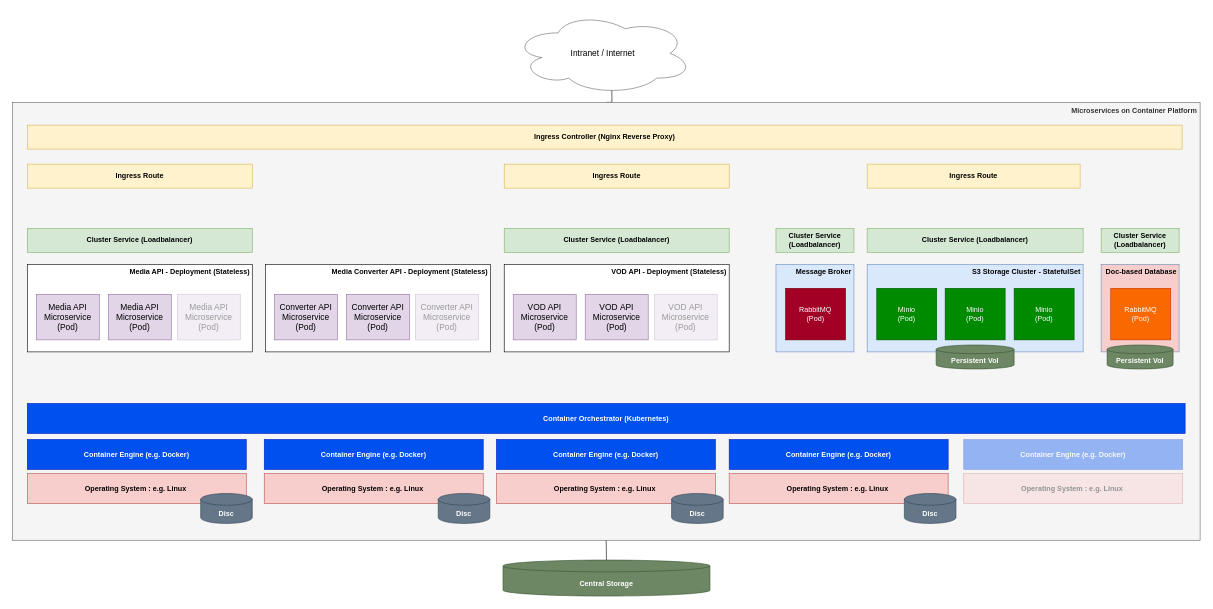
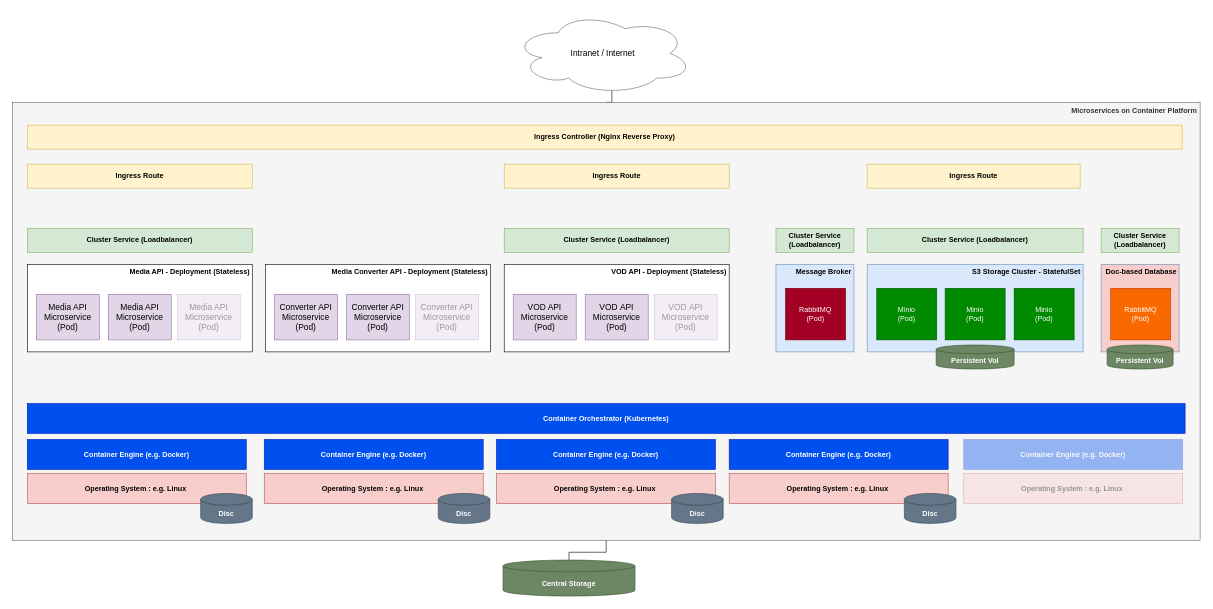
(607, 578) -> (569, 578)
